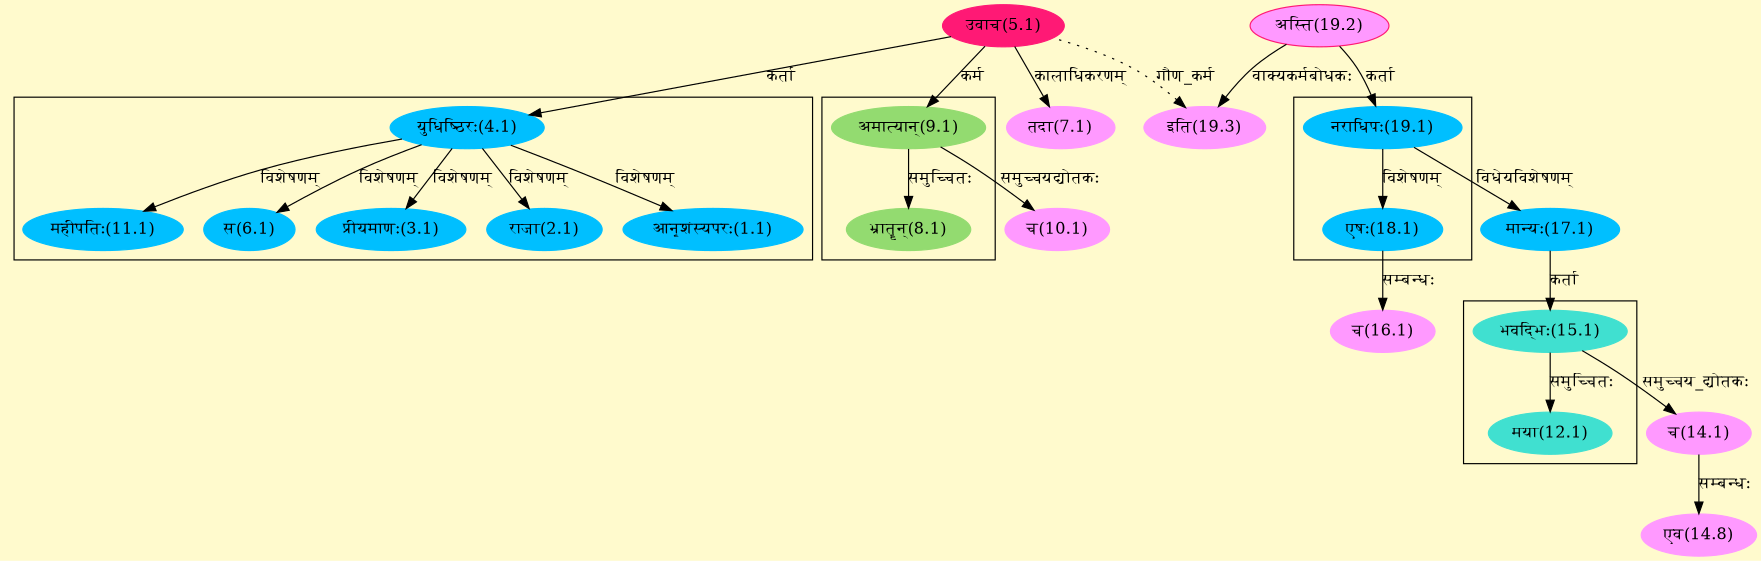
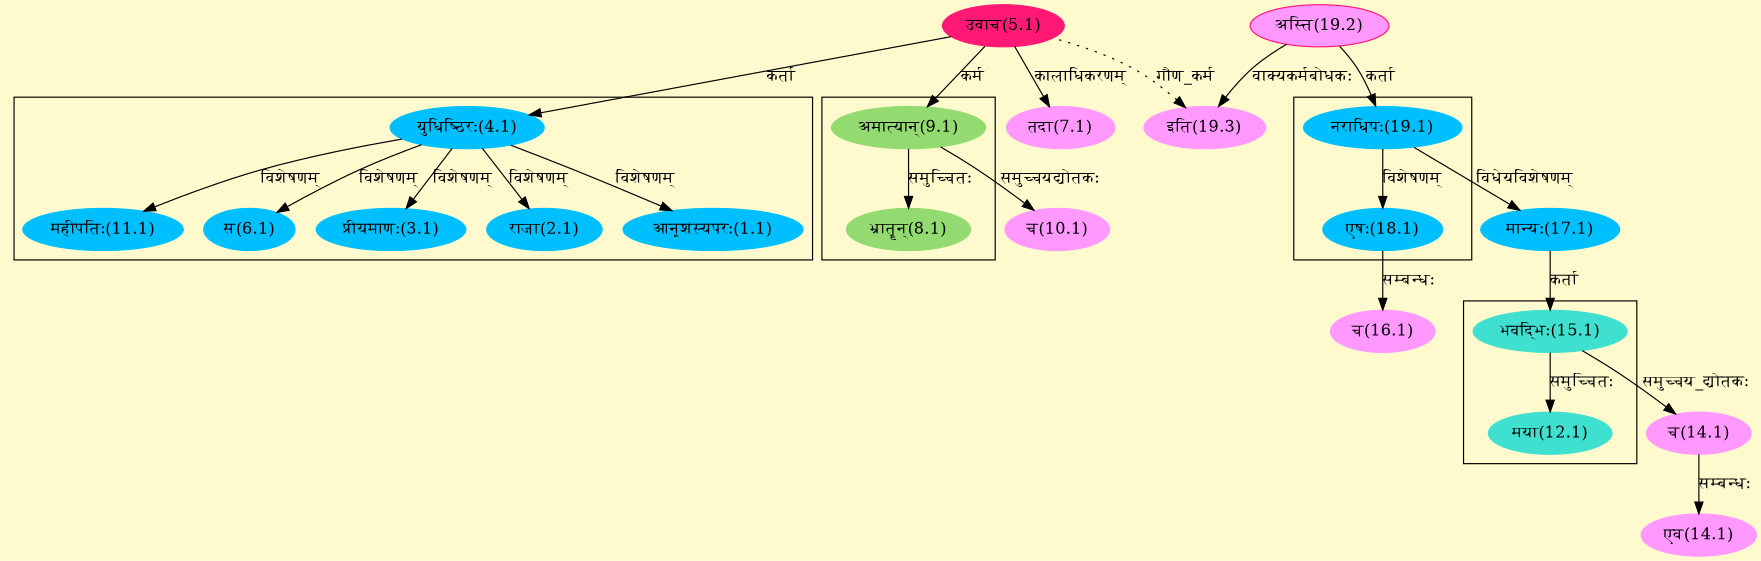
(1699, 535) -> (1699, 535)
